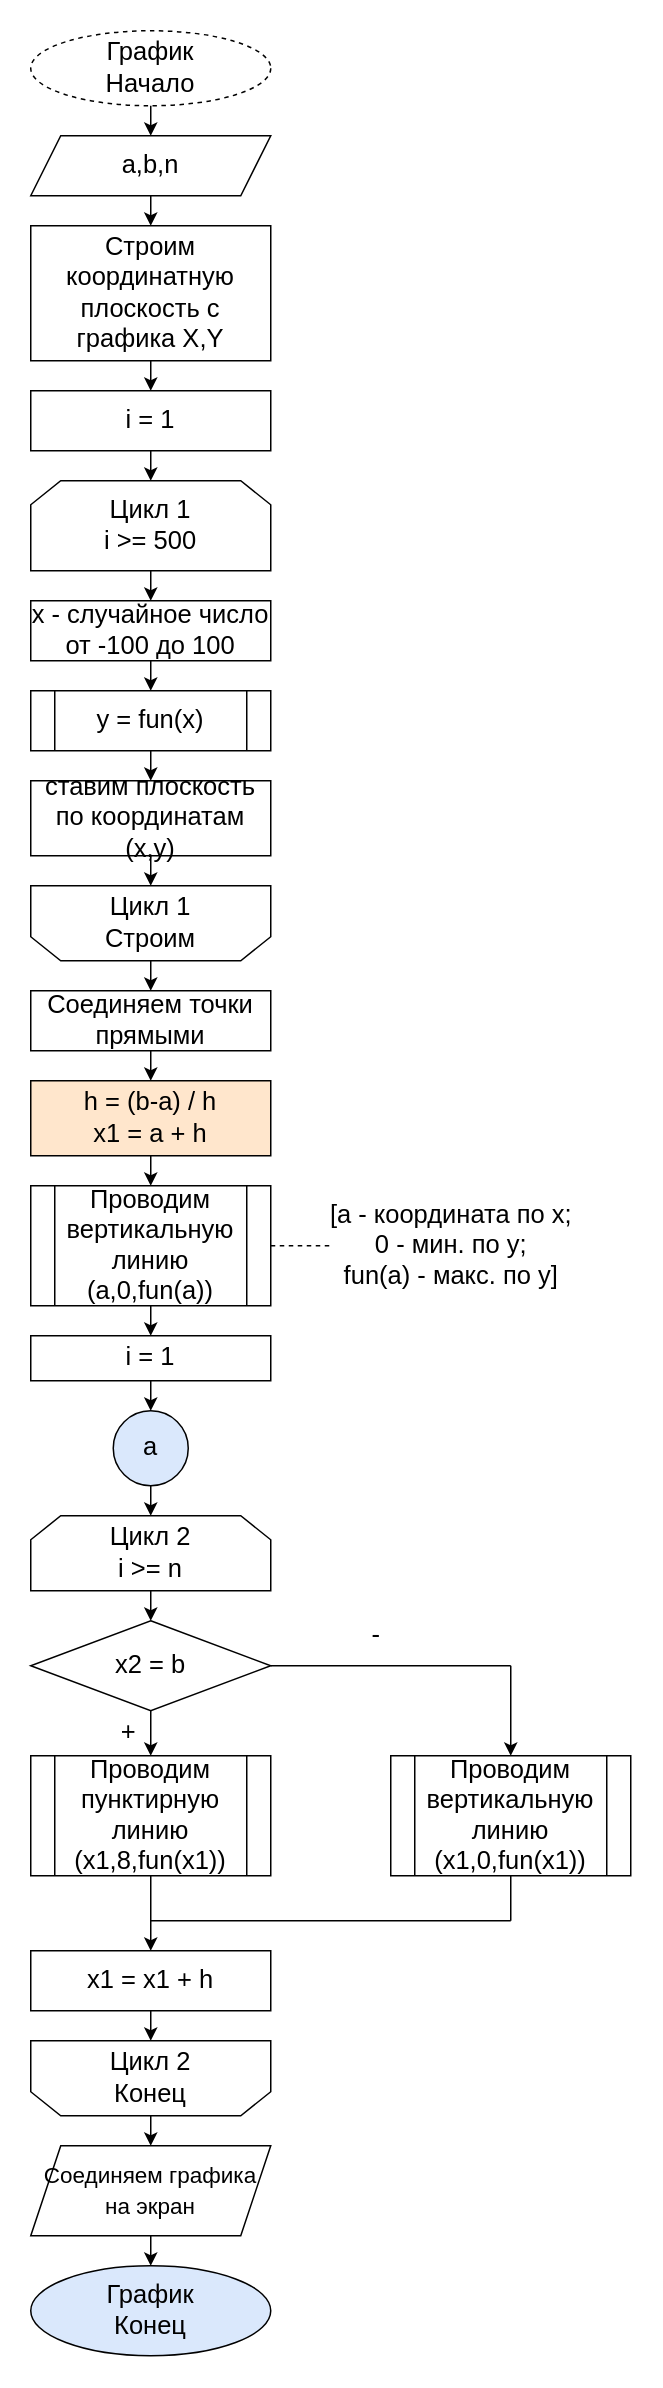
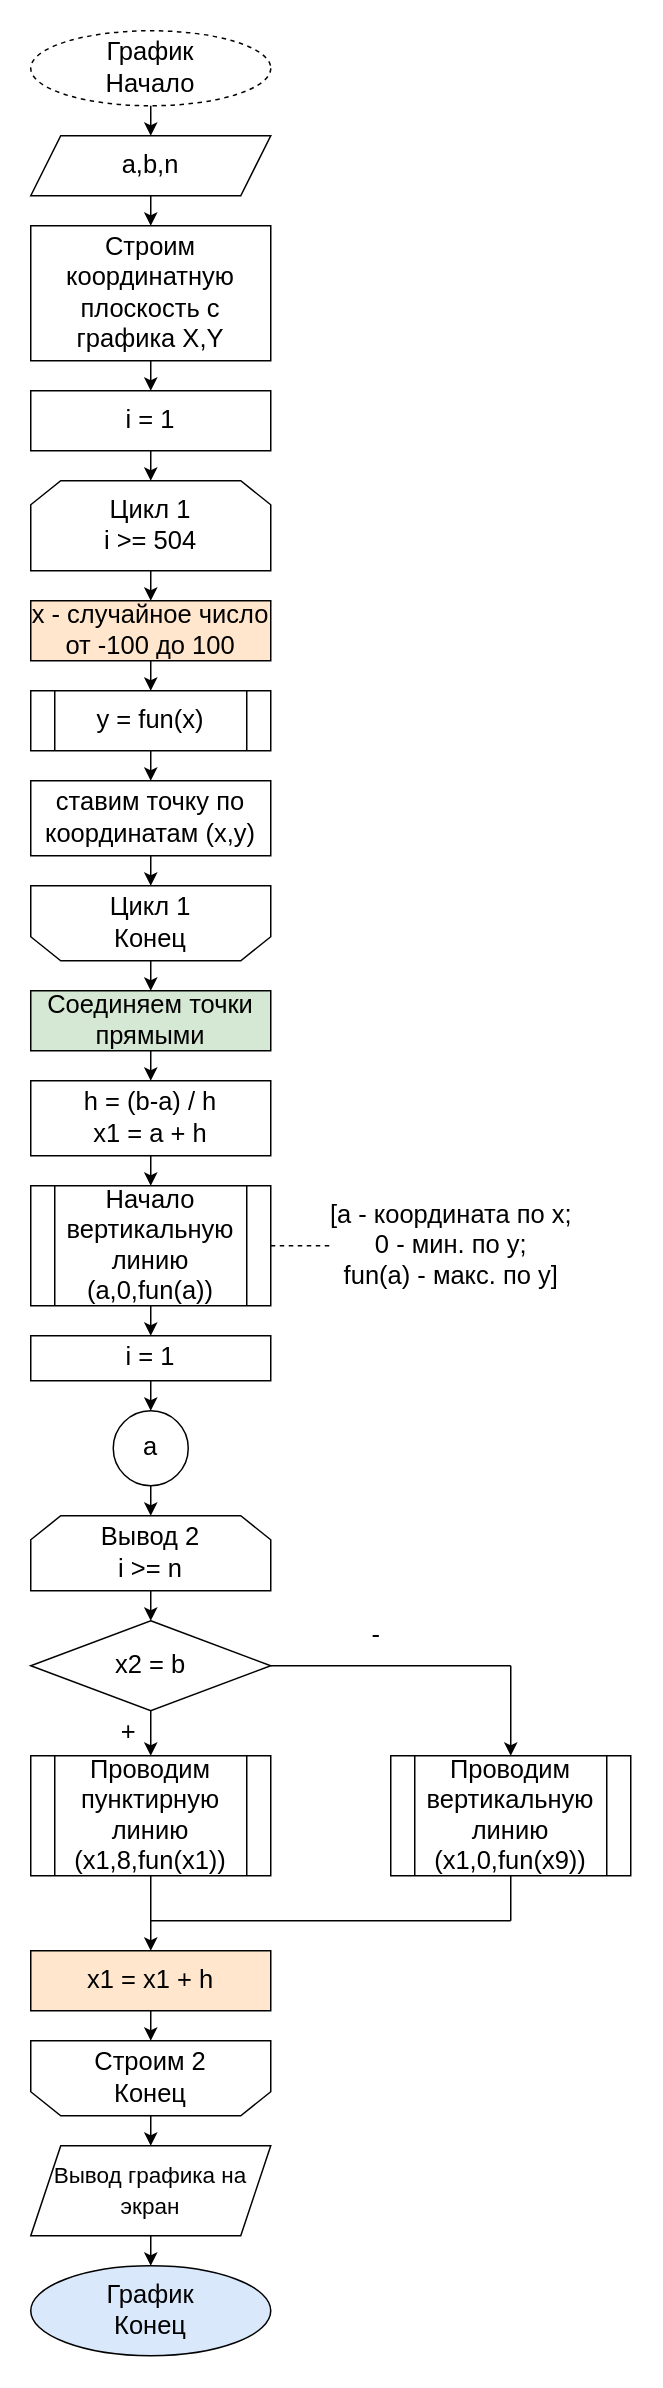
(151, 526) -> (151, 526)
(151, 631) -> (151, 631)
(151, 818) -> (151, 818)
(151, 923) -> (151, 923)
(151, 1021) -> (151, 1021)
(151, 1118) -> (151, 1118)
(151, 1246) -> (151, 1246)
(151, 1448) -> (151, 1448)
(151, 1553) -> (151, 1553)
(511, 1816) -> (511, 1816)
(151, 1981) -> (151, 1981)
(151, 2078) -> (151, 2078)
(151, 2191) -> (151, 2191)
